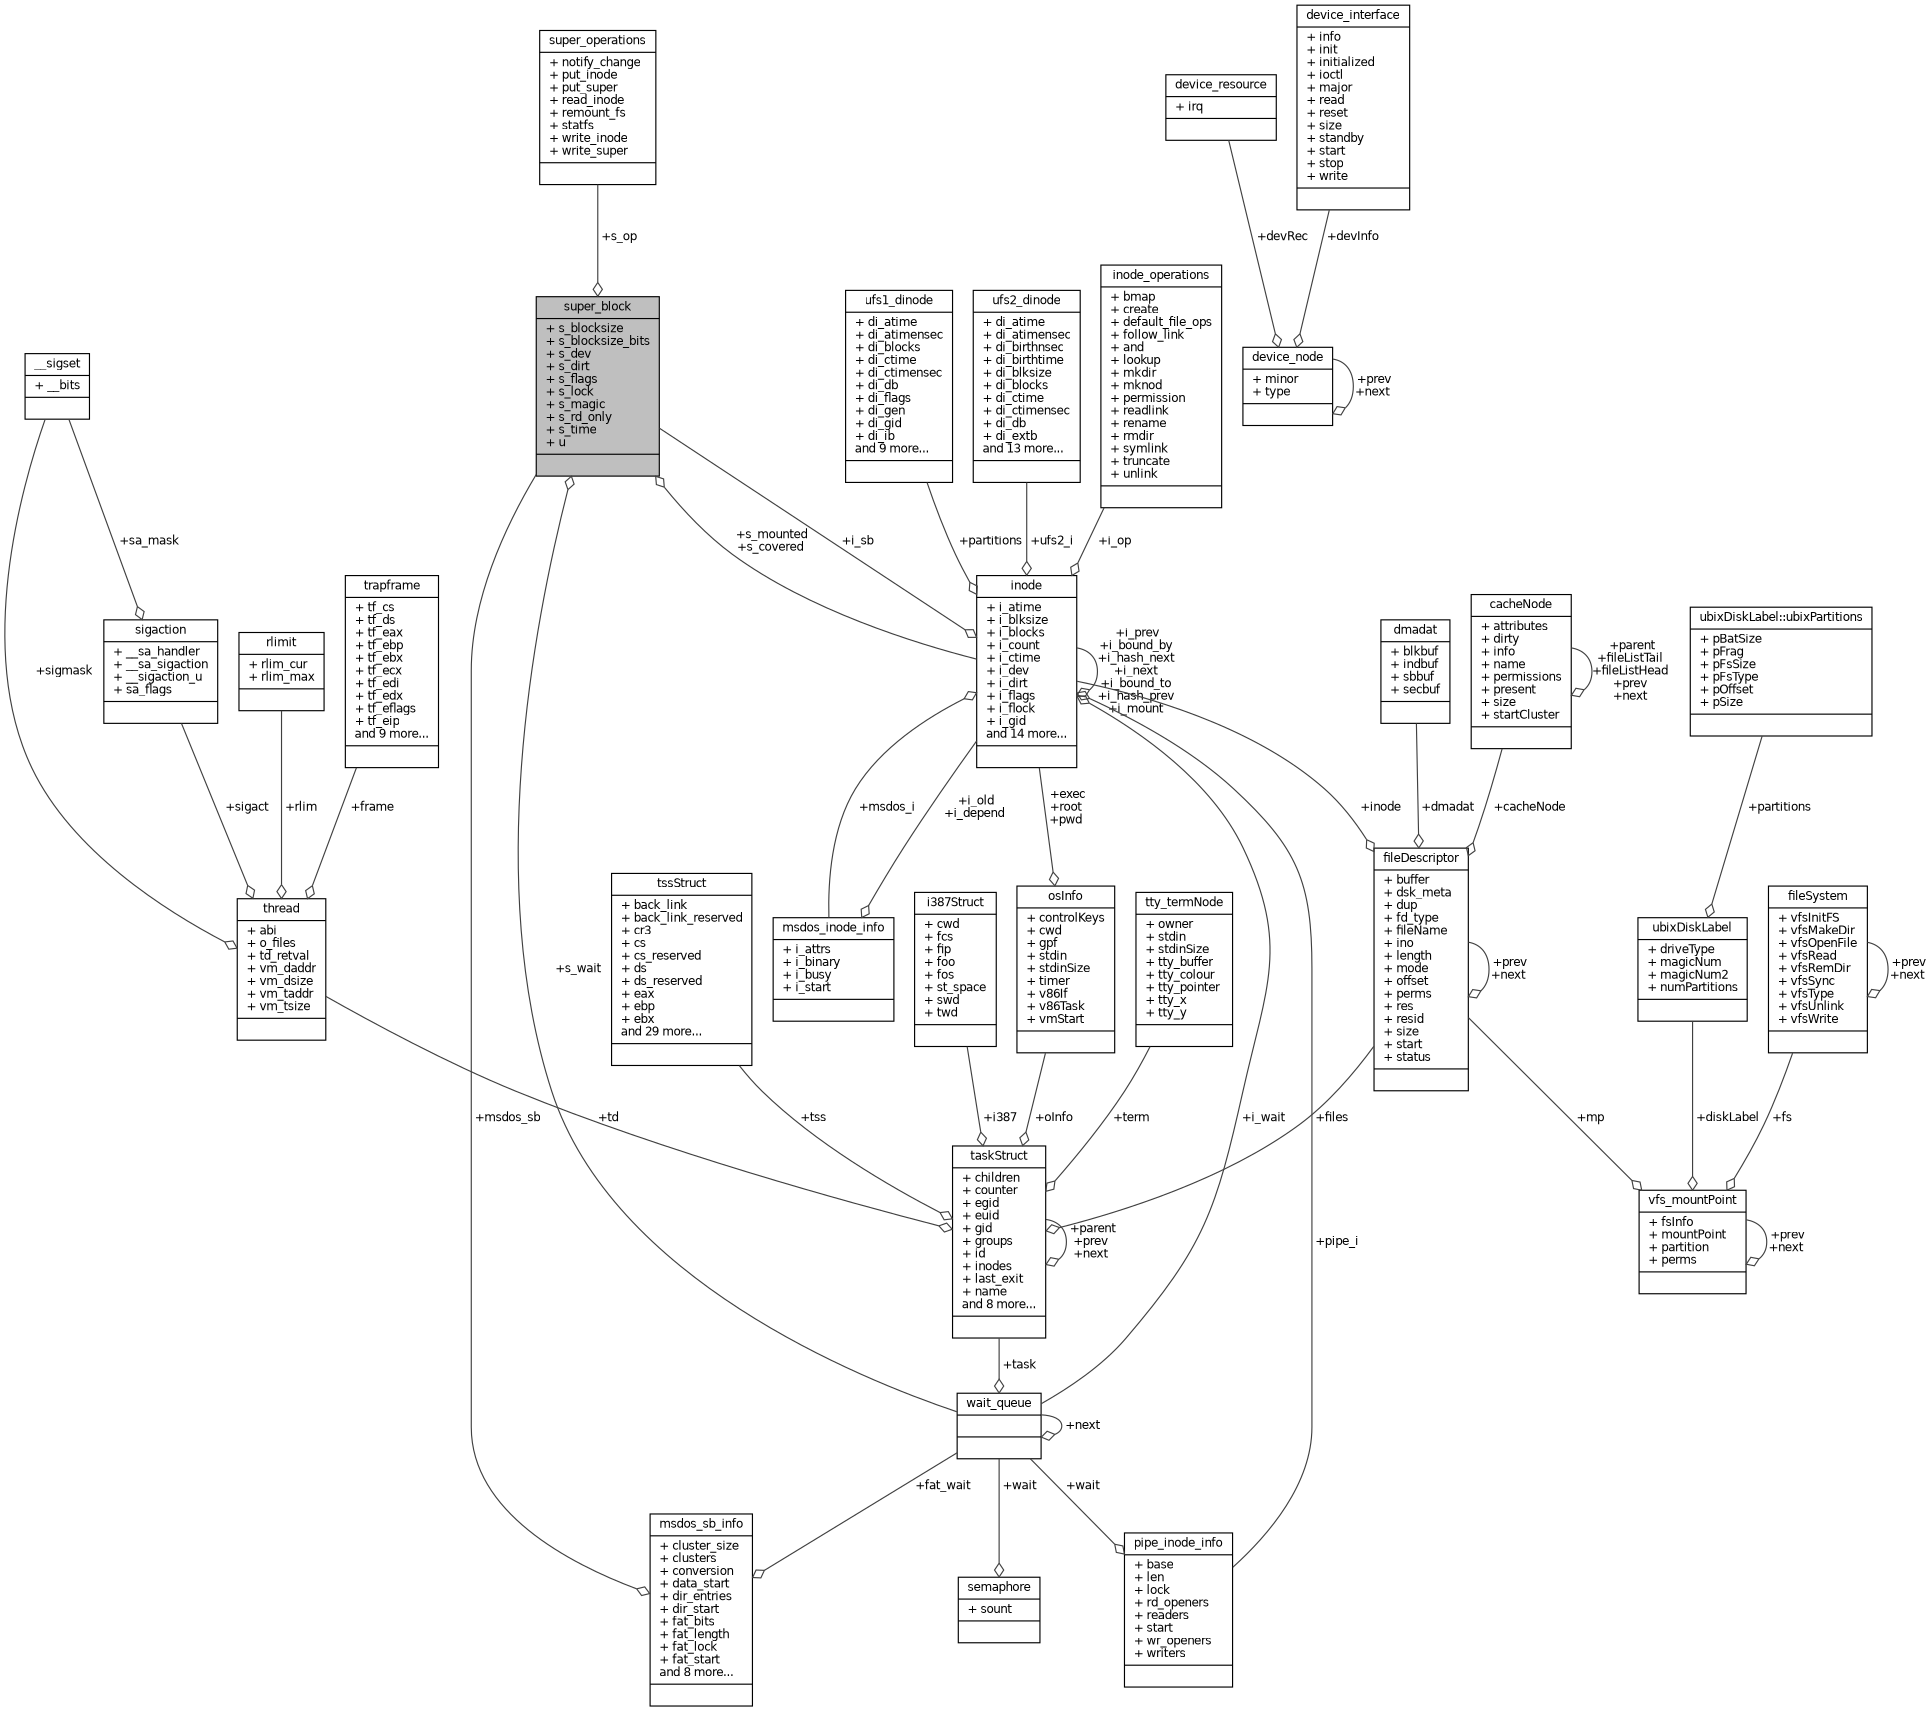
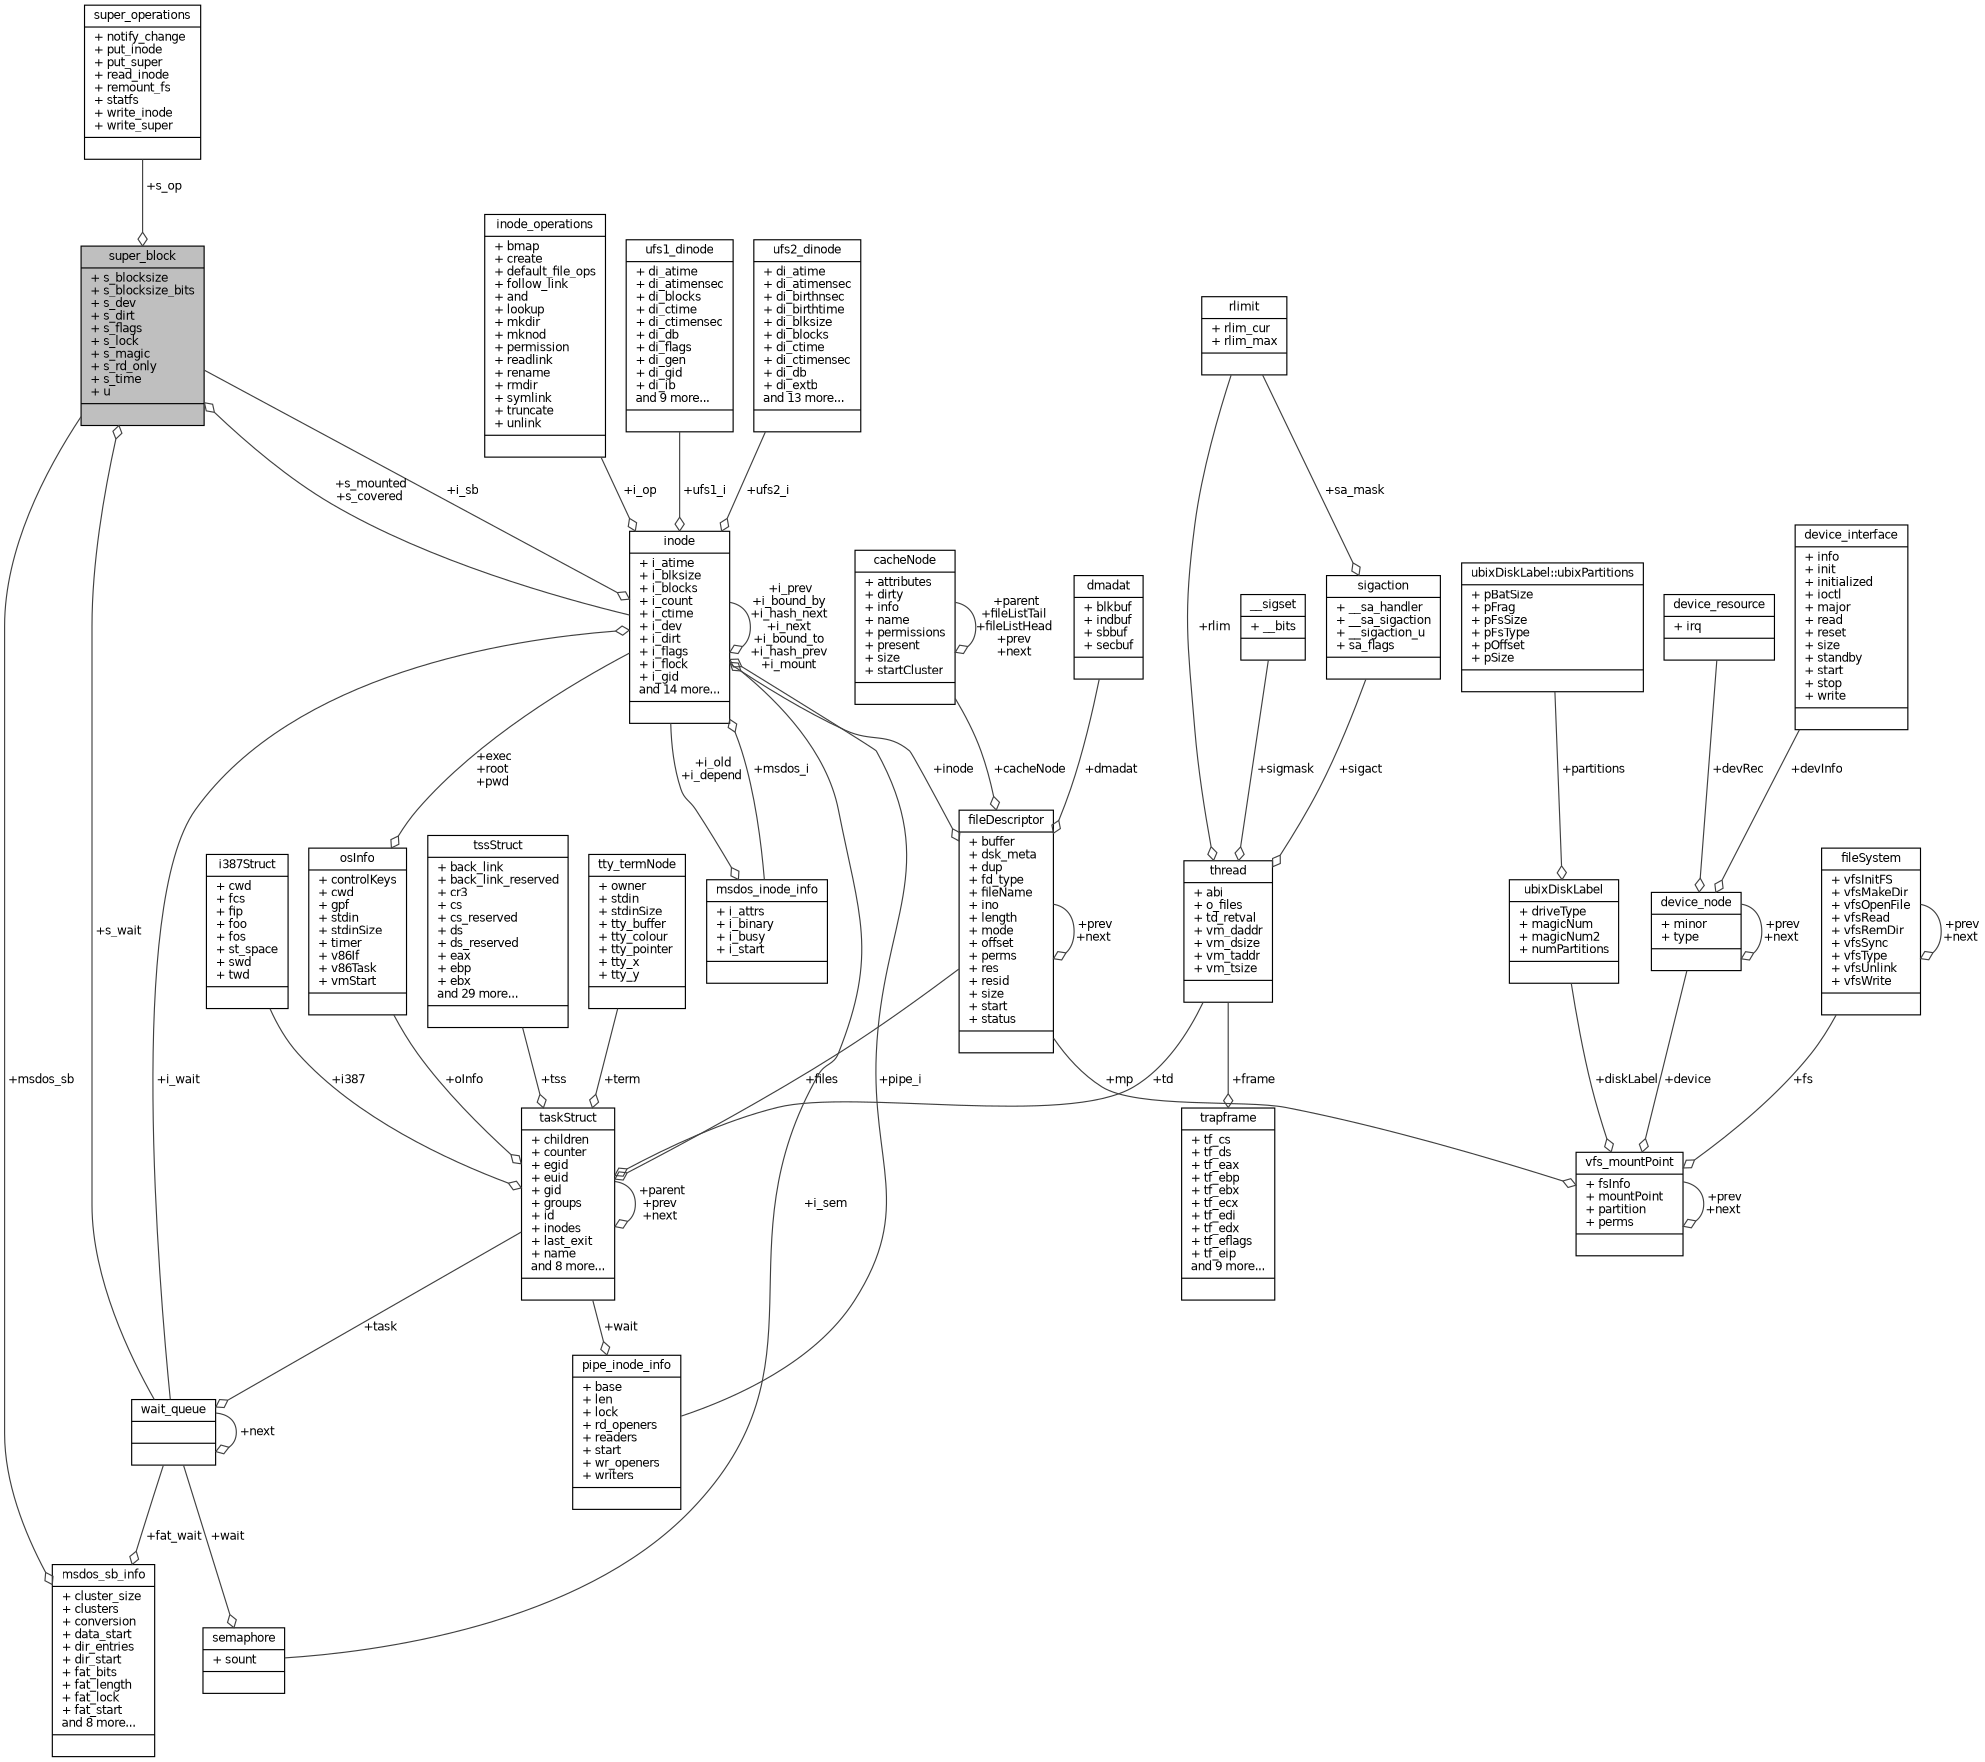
(103, 513) -> (1308, 469)
(989, 542) -> (703, 491)
(334, 827) -> (1228, 1048)
none -> (1666, 1054)
none -> (770, 1294)
(1072, 1501) -> (598, 1321)
